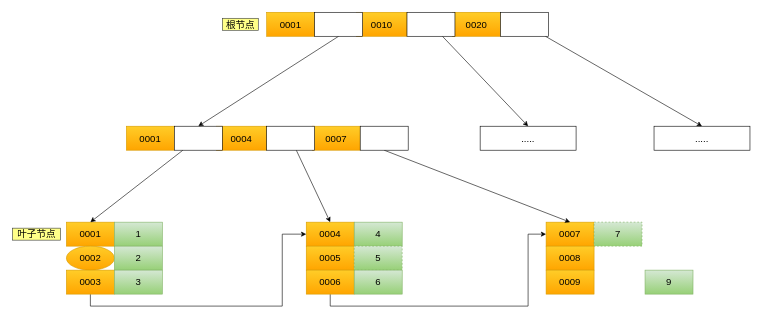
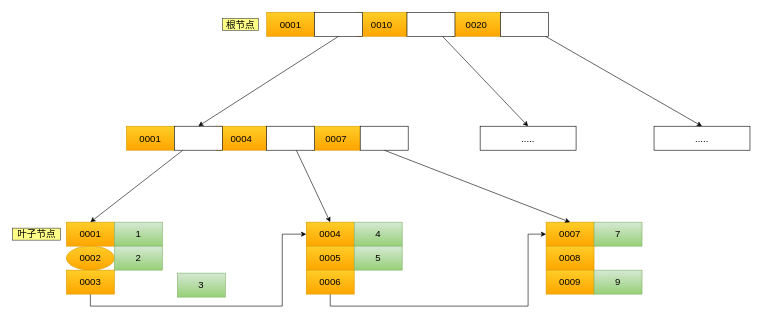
(618, 234) -> (618, 234)
(378, 258) -> (378, 258)
(138, 282) -> (201, 285)
(378, 282) -> none
(669, 282) -> (618, 282)
